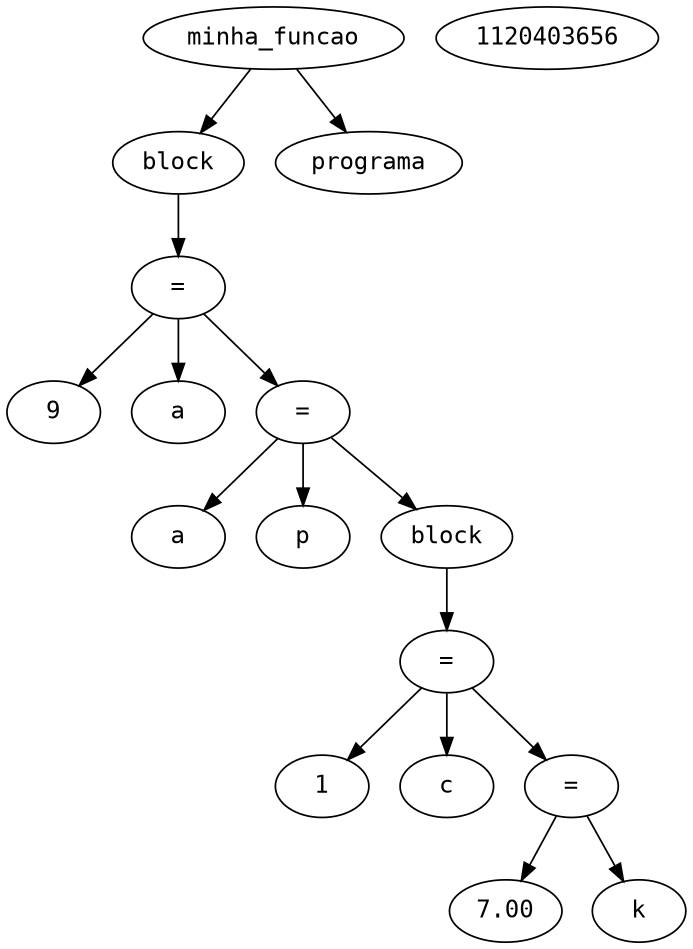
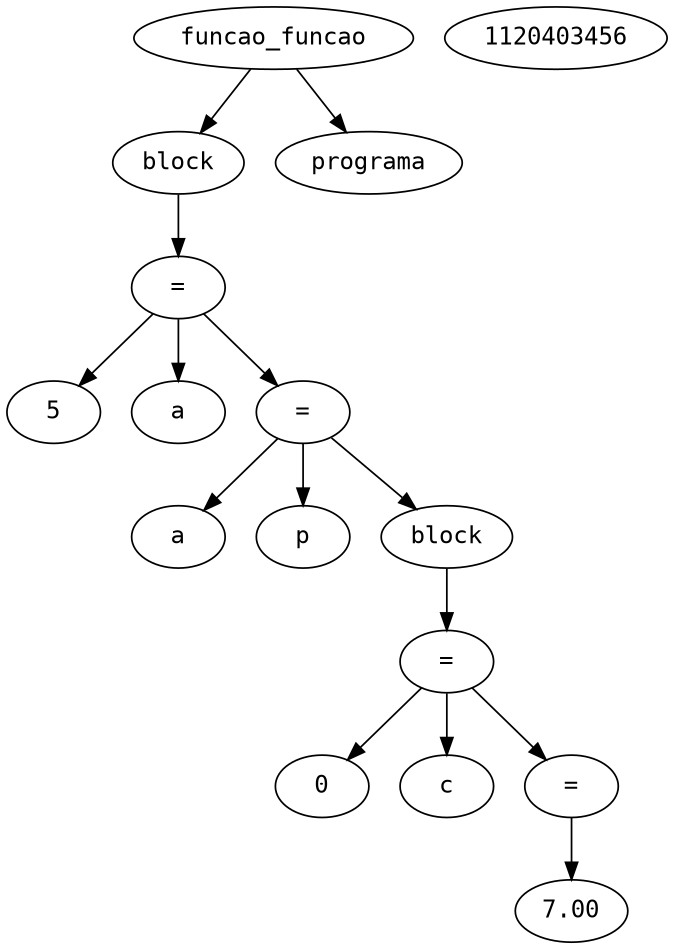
(274, 38) -> (274, 38)
(547, 38) -> (556, 38)
(54, 412) -> (54, 412)
(322, 786) -> (322, 786)
(639, 911) -> none
